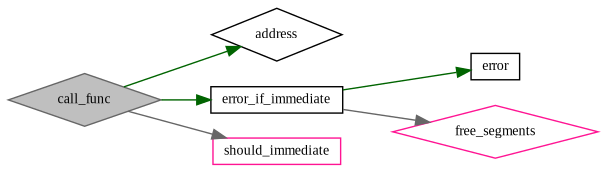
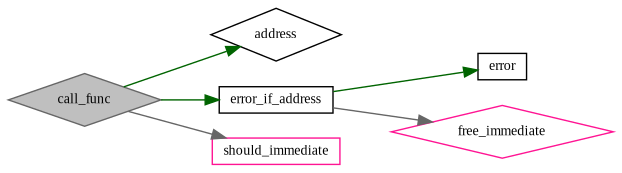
(277, 100) -> (276, 100)
(495, 132) -> (502, 132)
